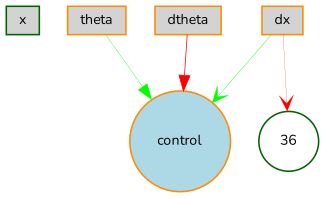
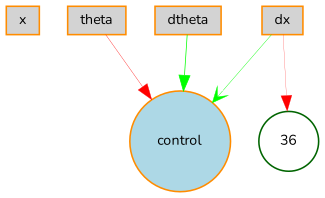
(23, 20) -> (23, 20)
(186, 55) -> (186, 55)
(124, 61) -> (124, 61)
(285, 65) -> (285, 65)
